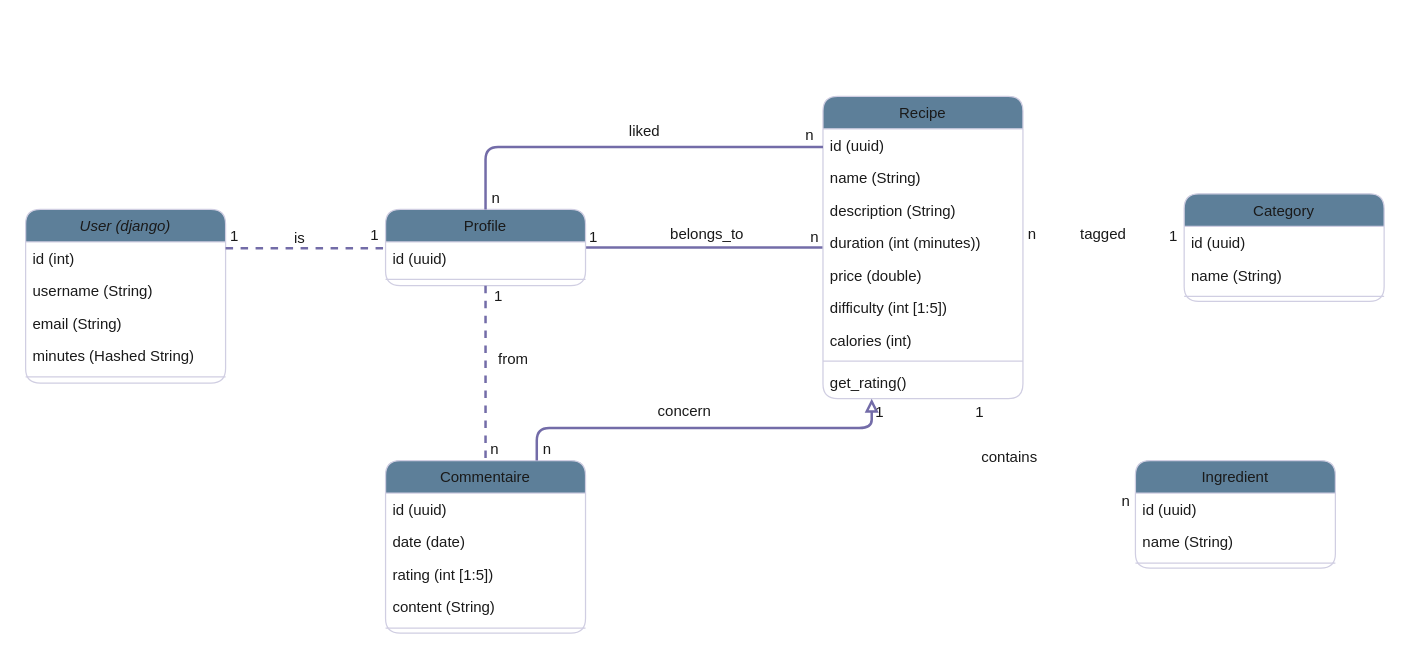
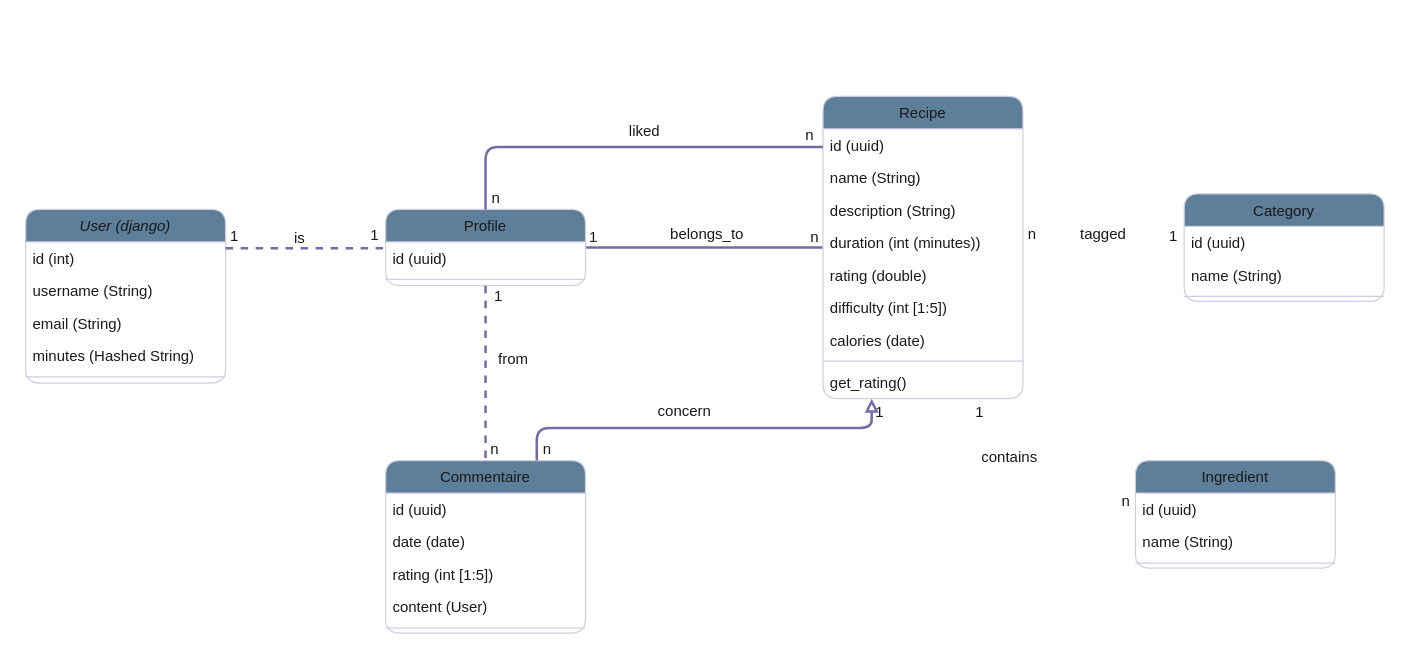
(883, 276) -> (887, 276)
(881, 341) -> (887, 341)
(456, 608) -> (449, 608)
